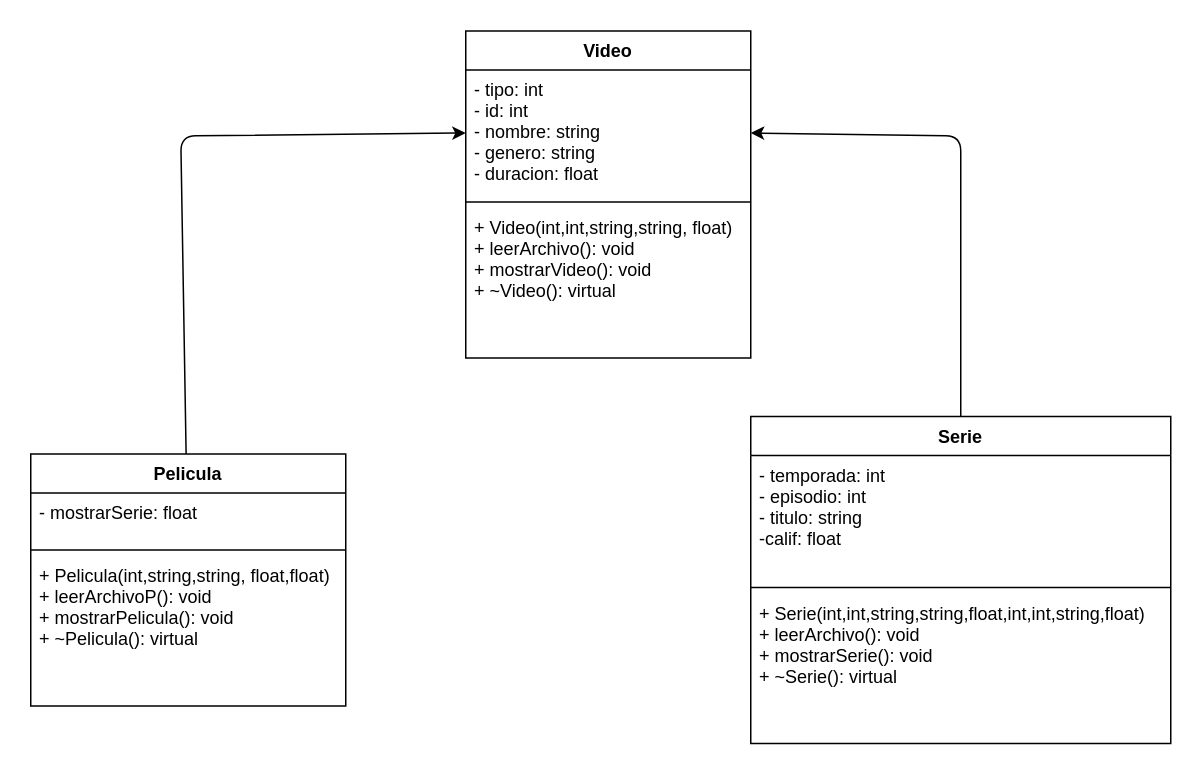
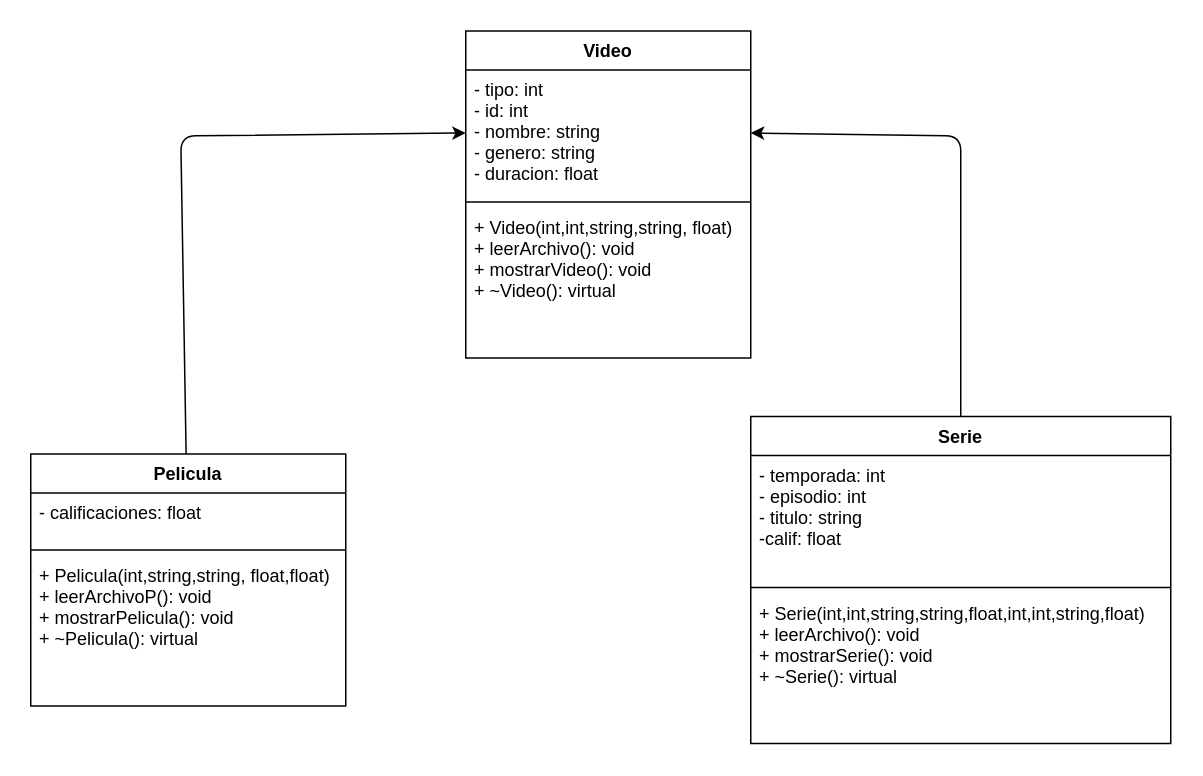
(133, 513) -> (136, 513)
